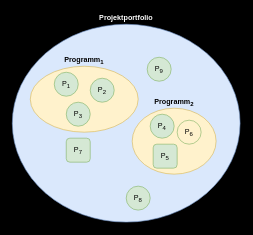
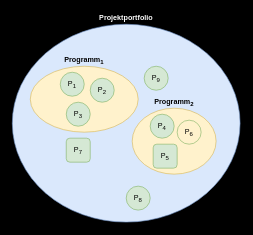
(159, 69) -> (156, 78)
(66, 84) -> (72, 84)
